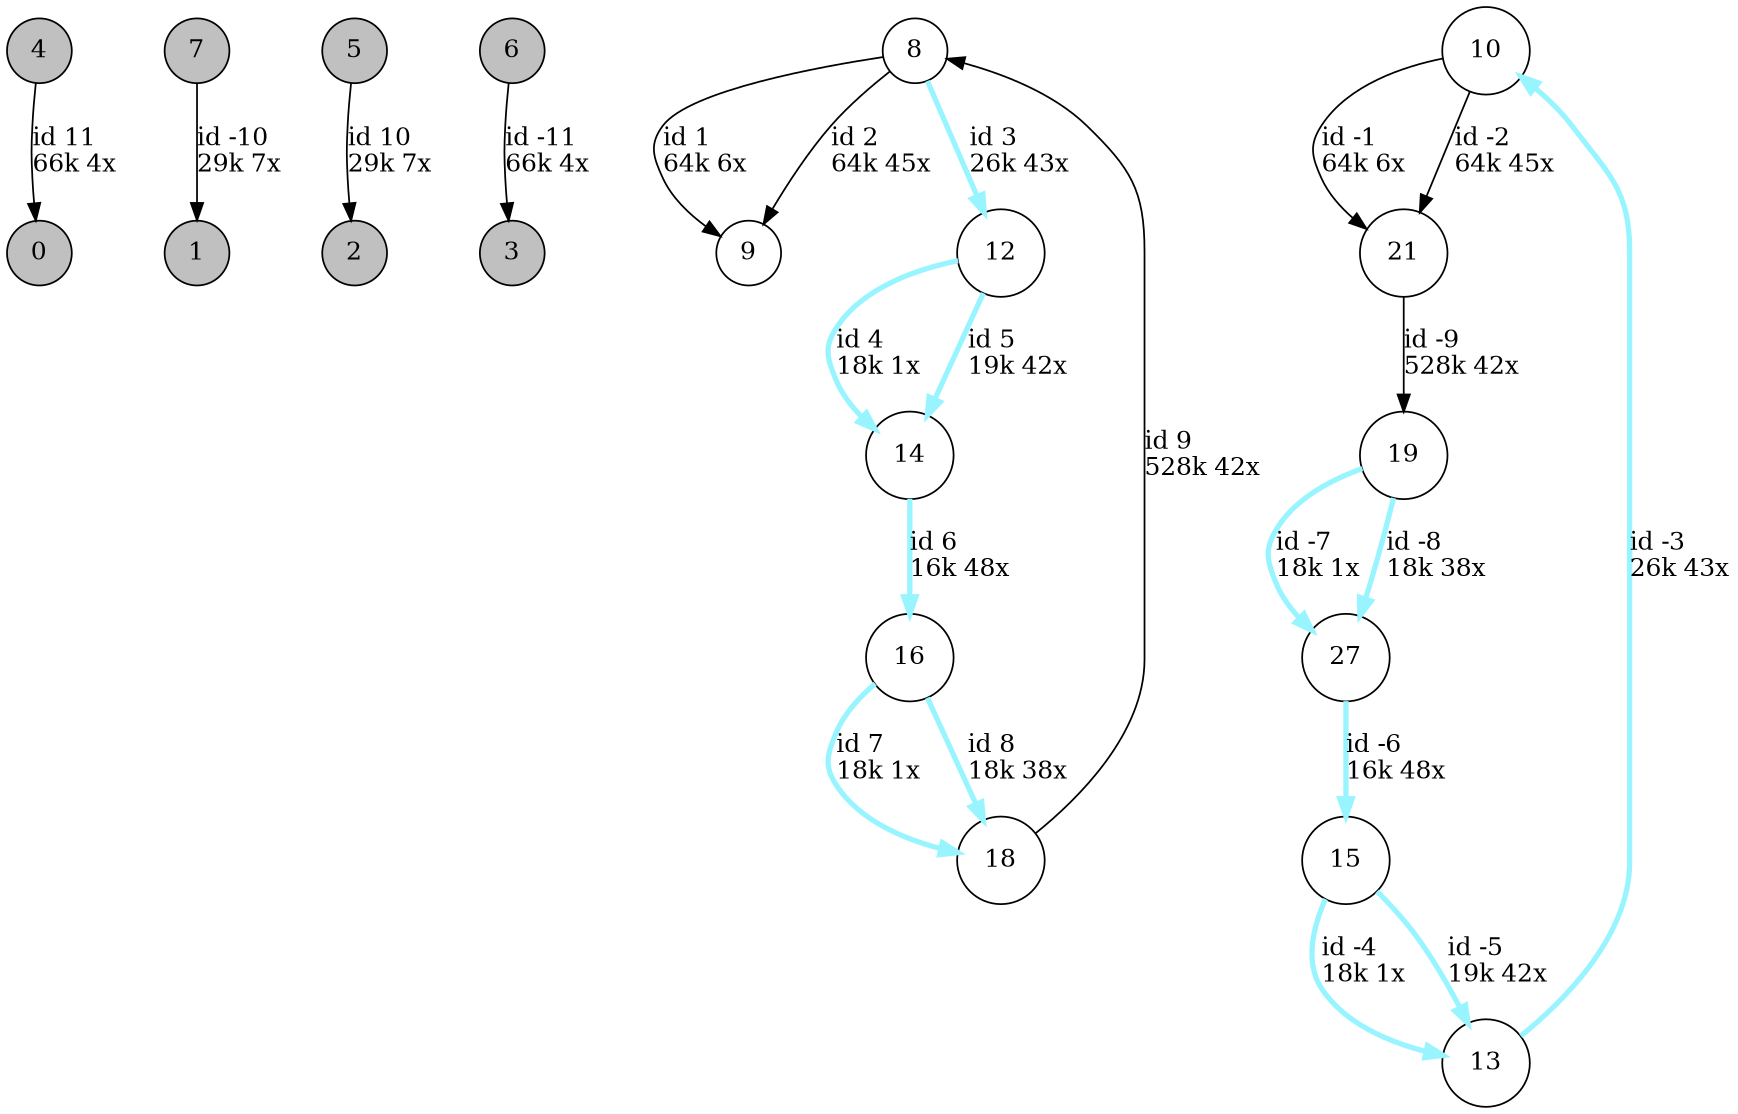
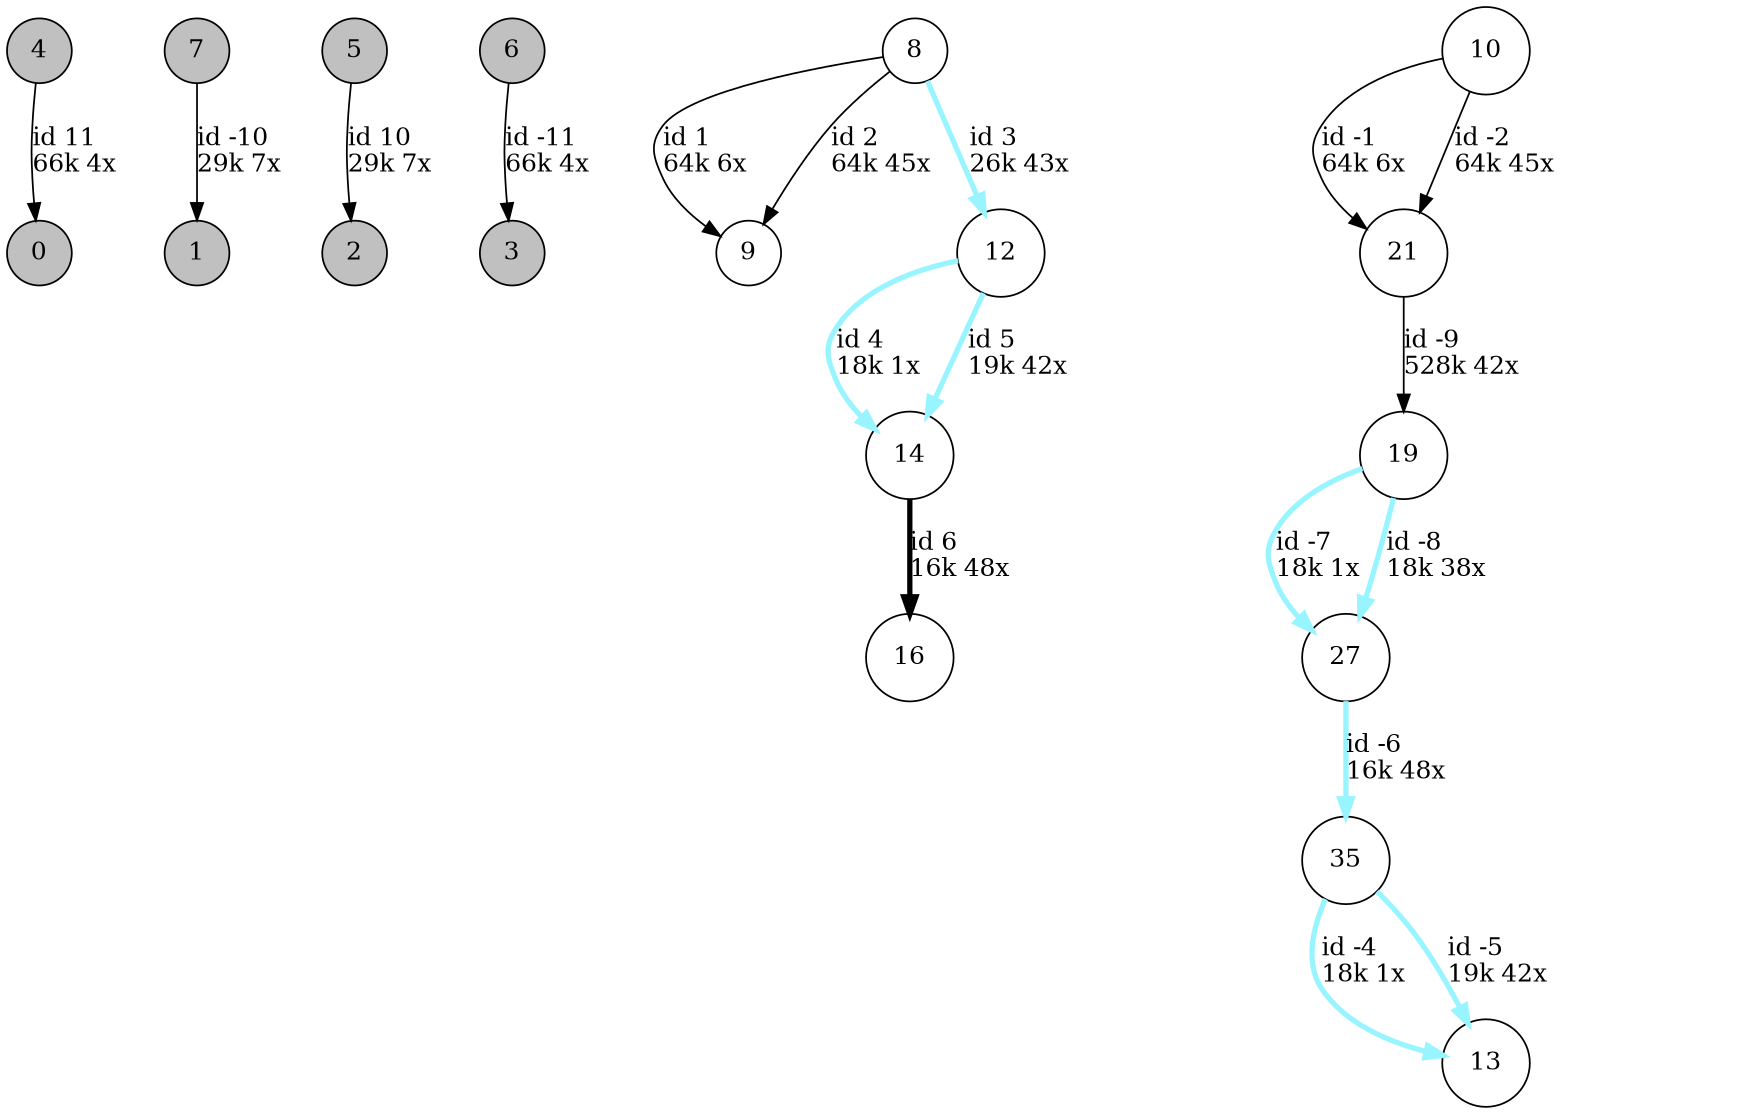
(910, 548) -> (910, 548)
(1630, 565) -> none
(1001, 860) -> none
(1346, 860) -> (1346, 860)
